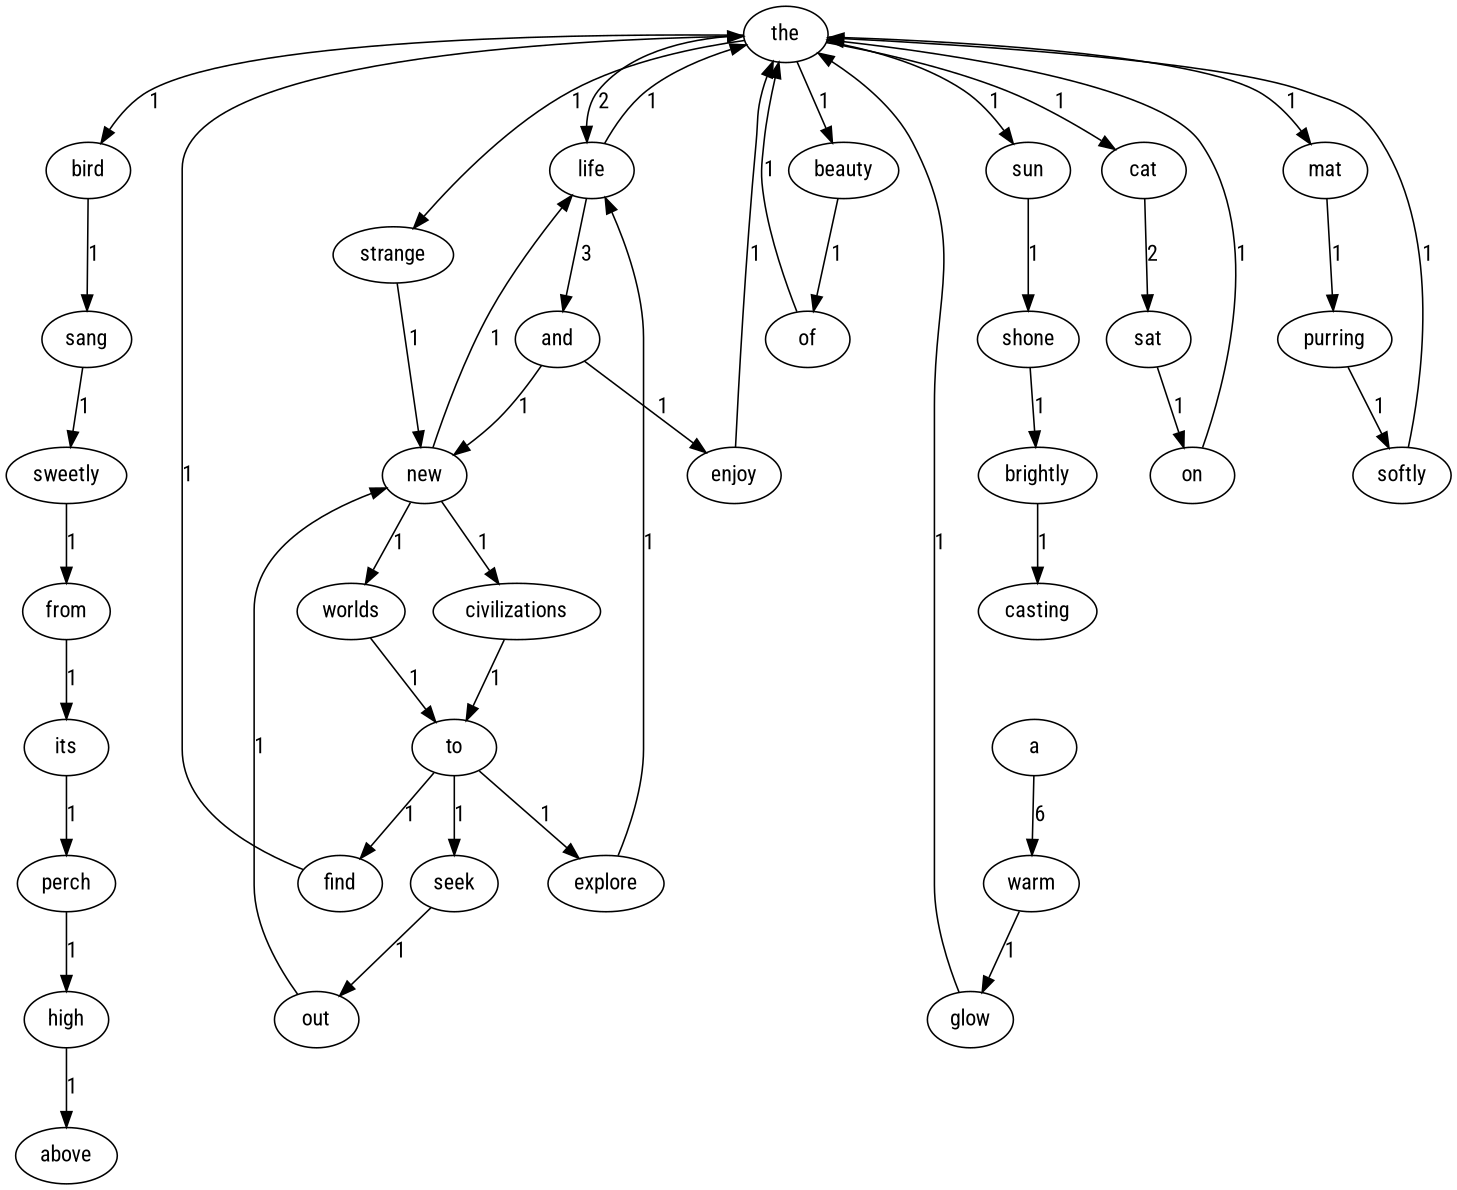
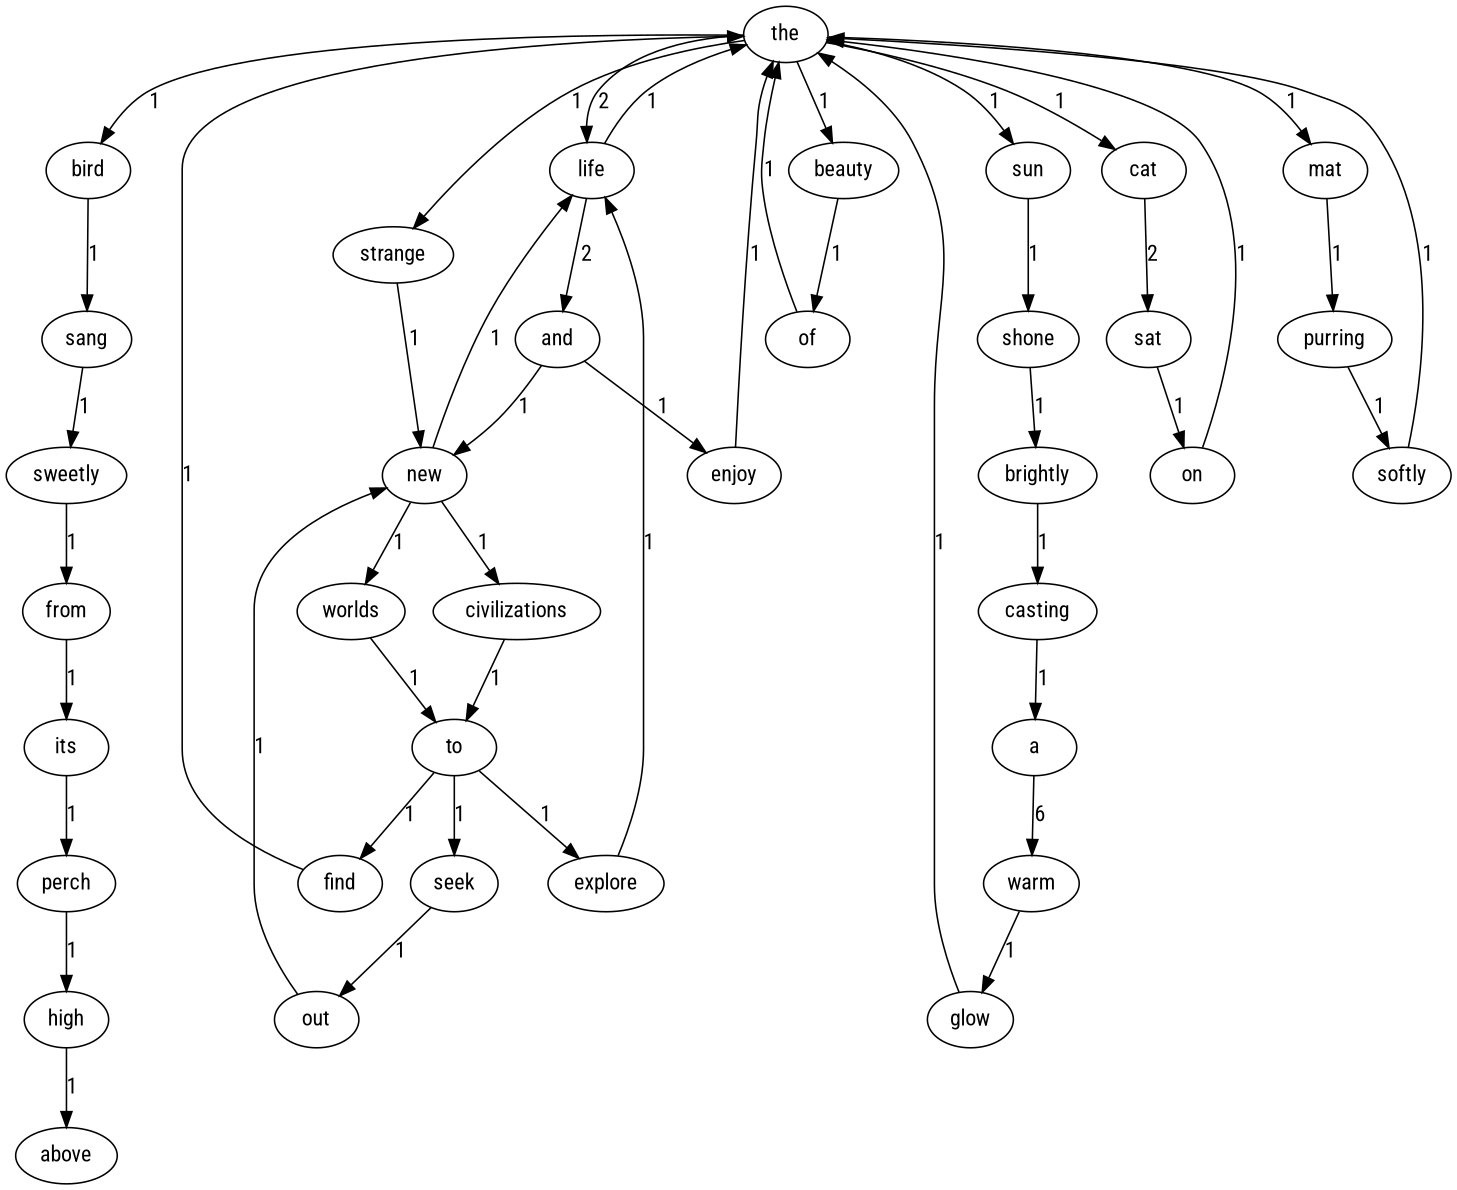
(586, 255) -> (586, 255)
none -> (1036, 672)
